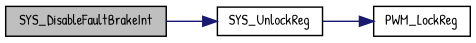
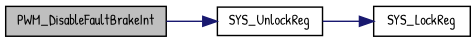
(86, 21) -> (86, 21)
(422, 21) -> (422, 21)
